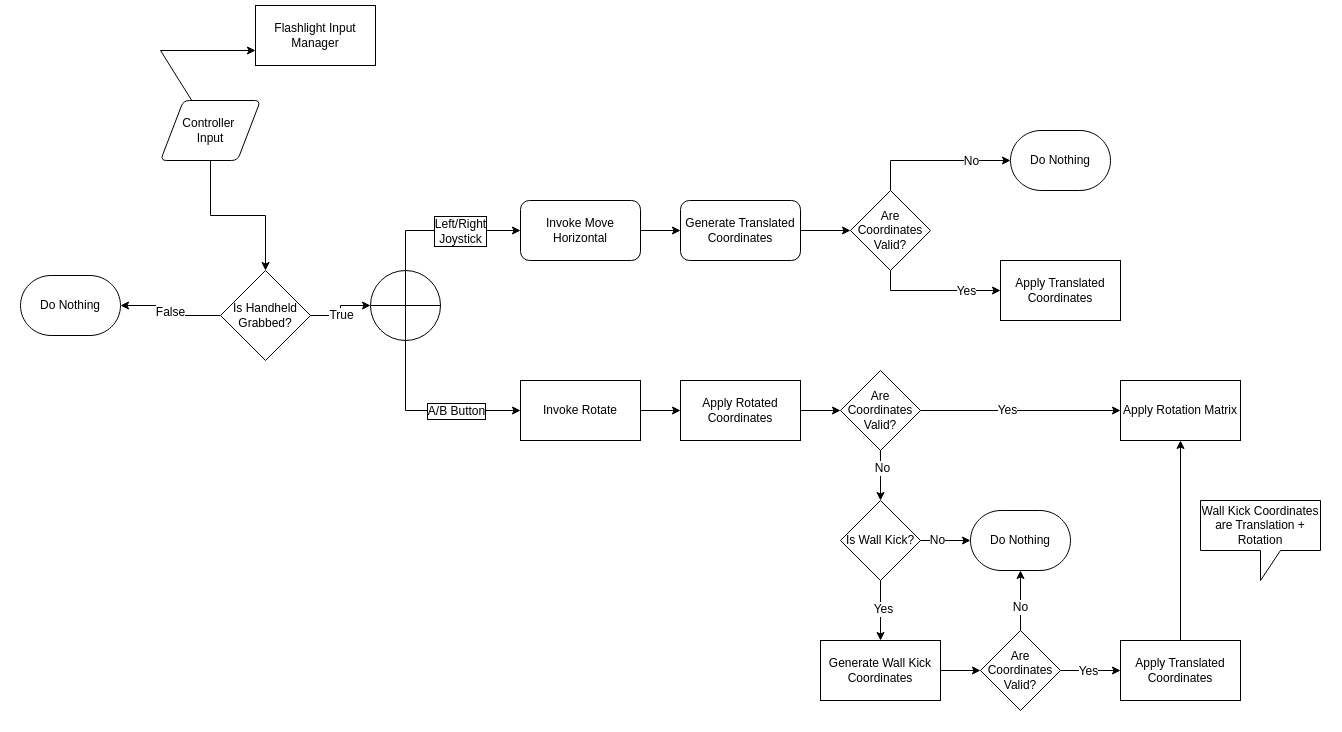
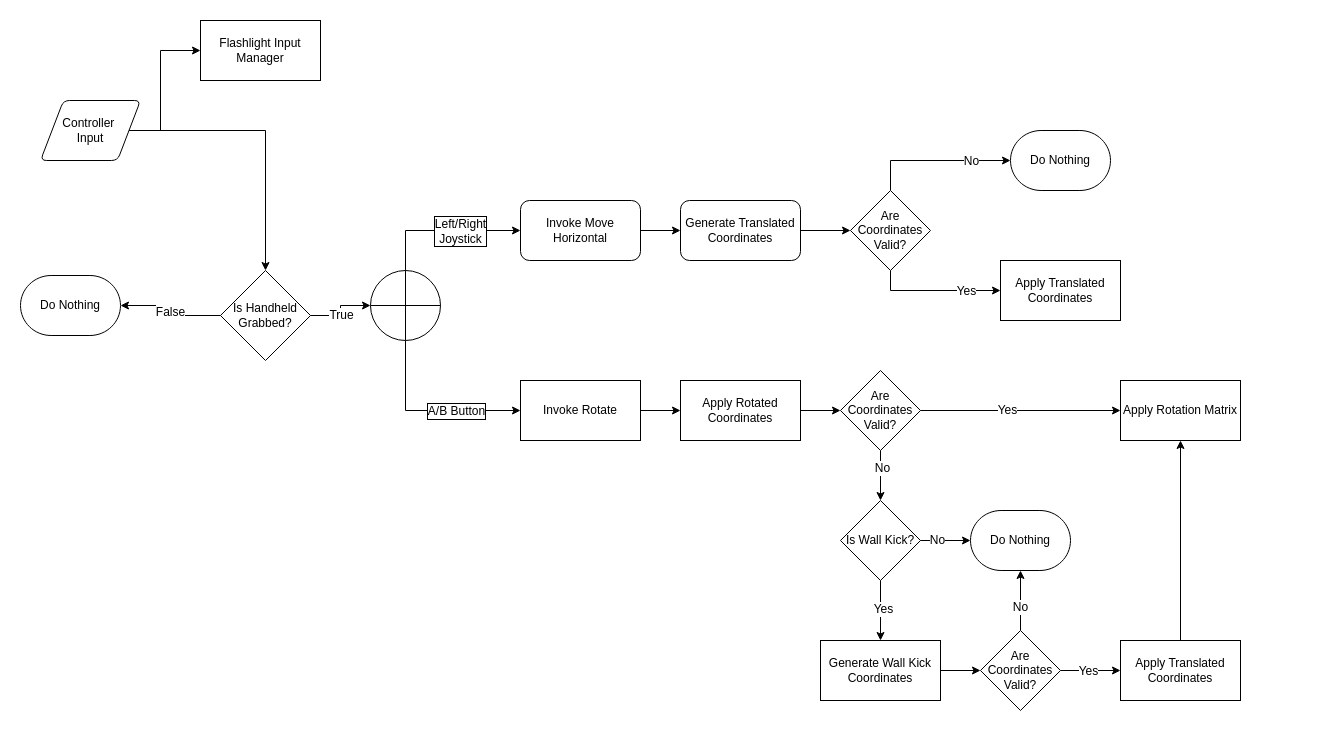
(316, 36) -> (261, 51)
(211, 131) -> (91, 131)
(1261, 541) -> none
